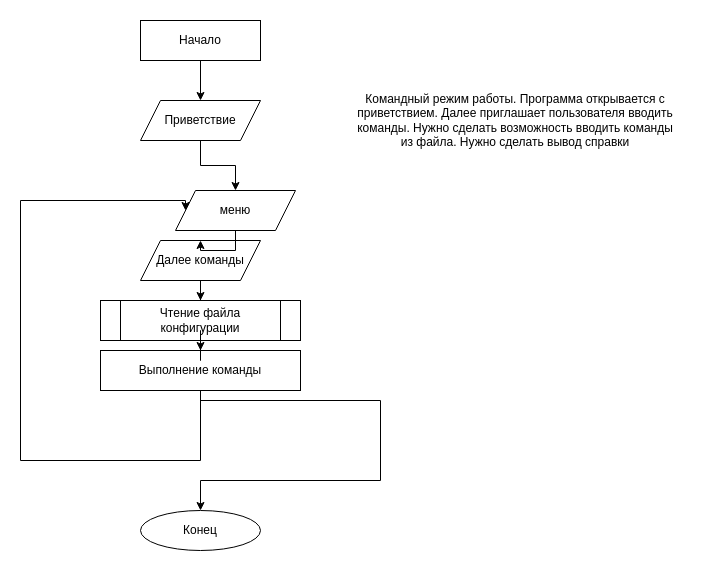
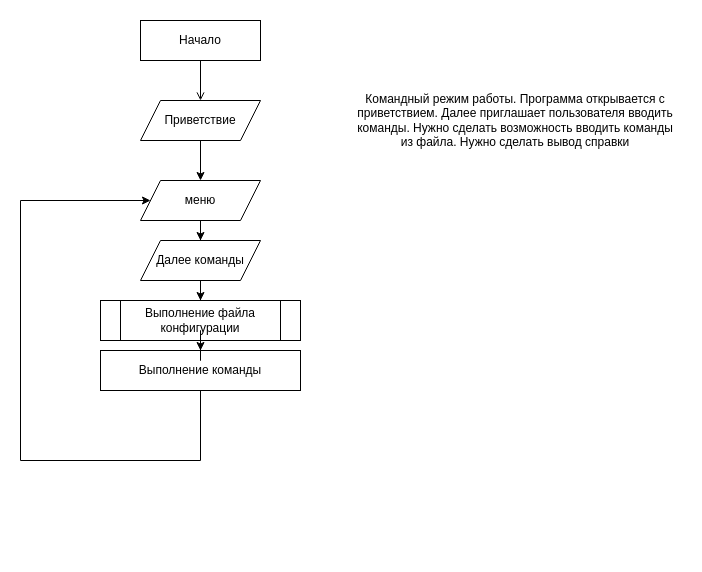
(201, 92) -> (201, 94)
(236, 211) -> (201, 201)
(201, 321) -> (201, 321)
(381, 453) -> none
(201, 531) -> none
